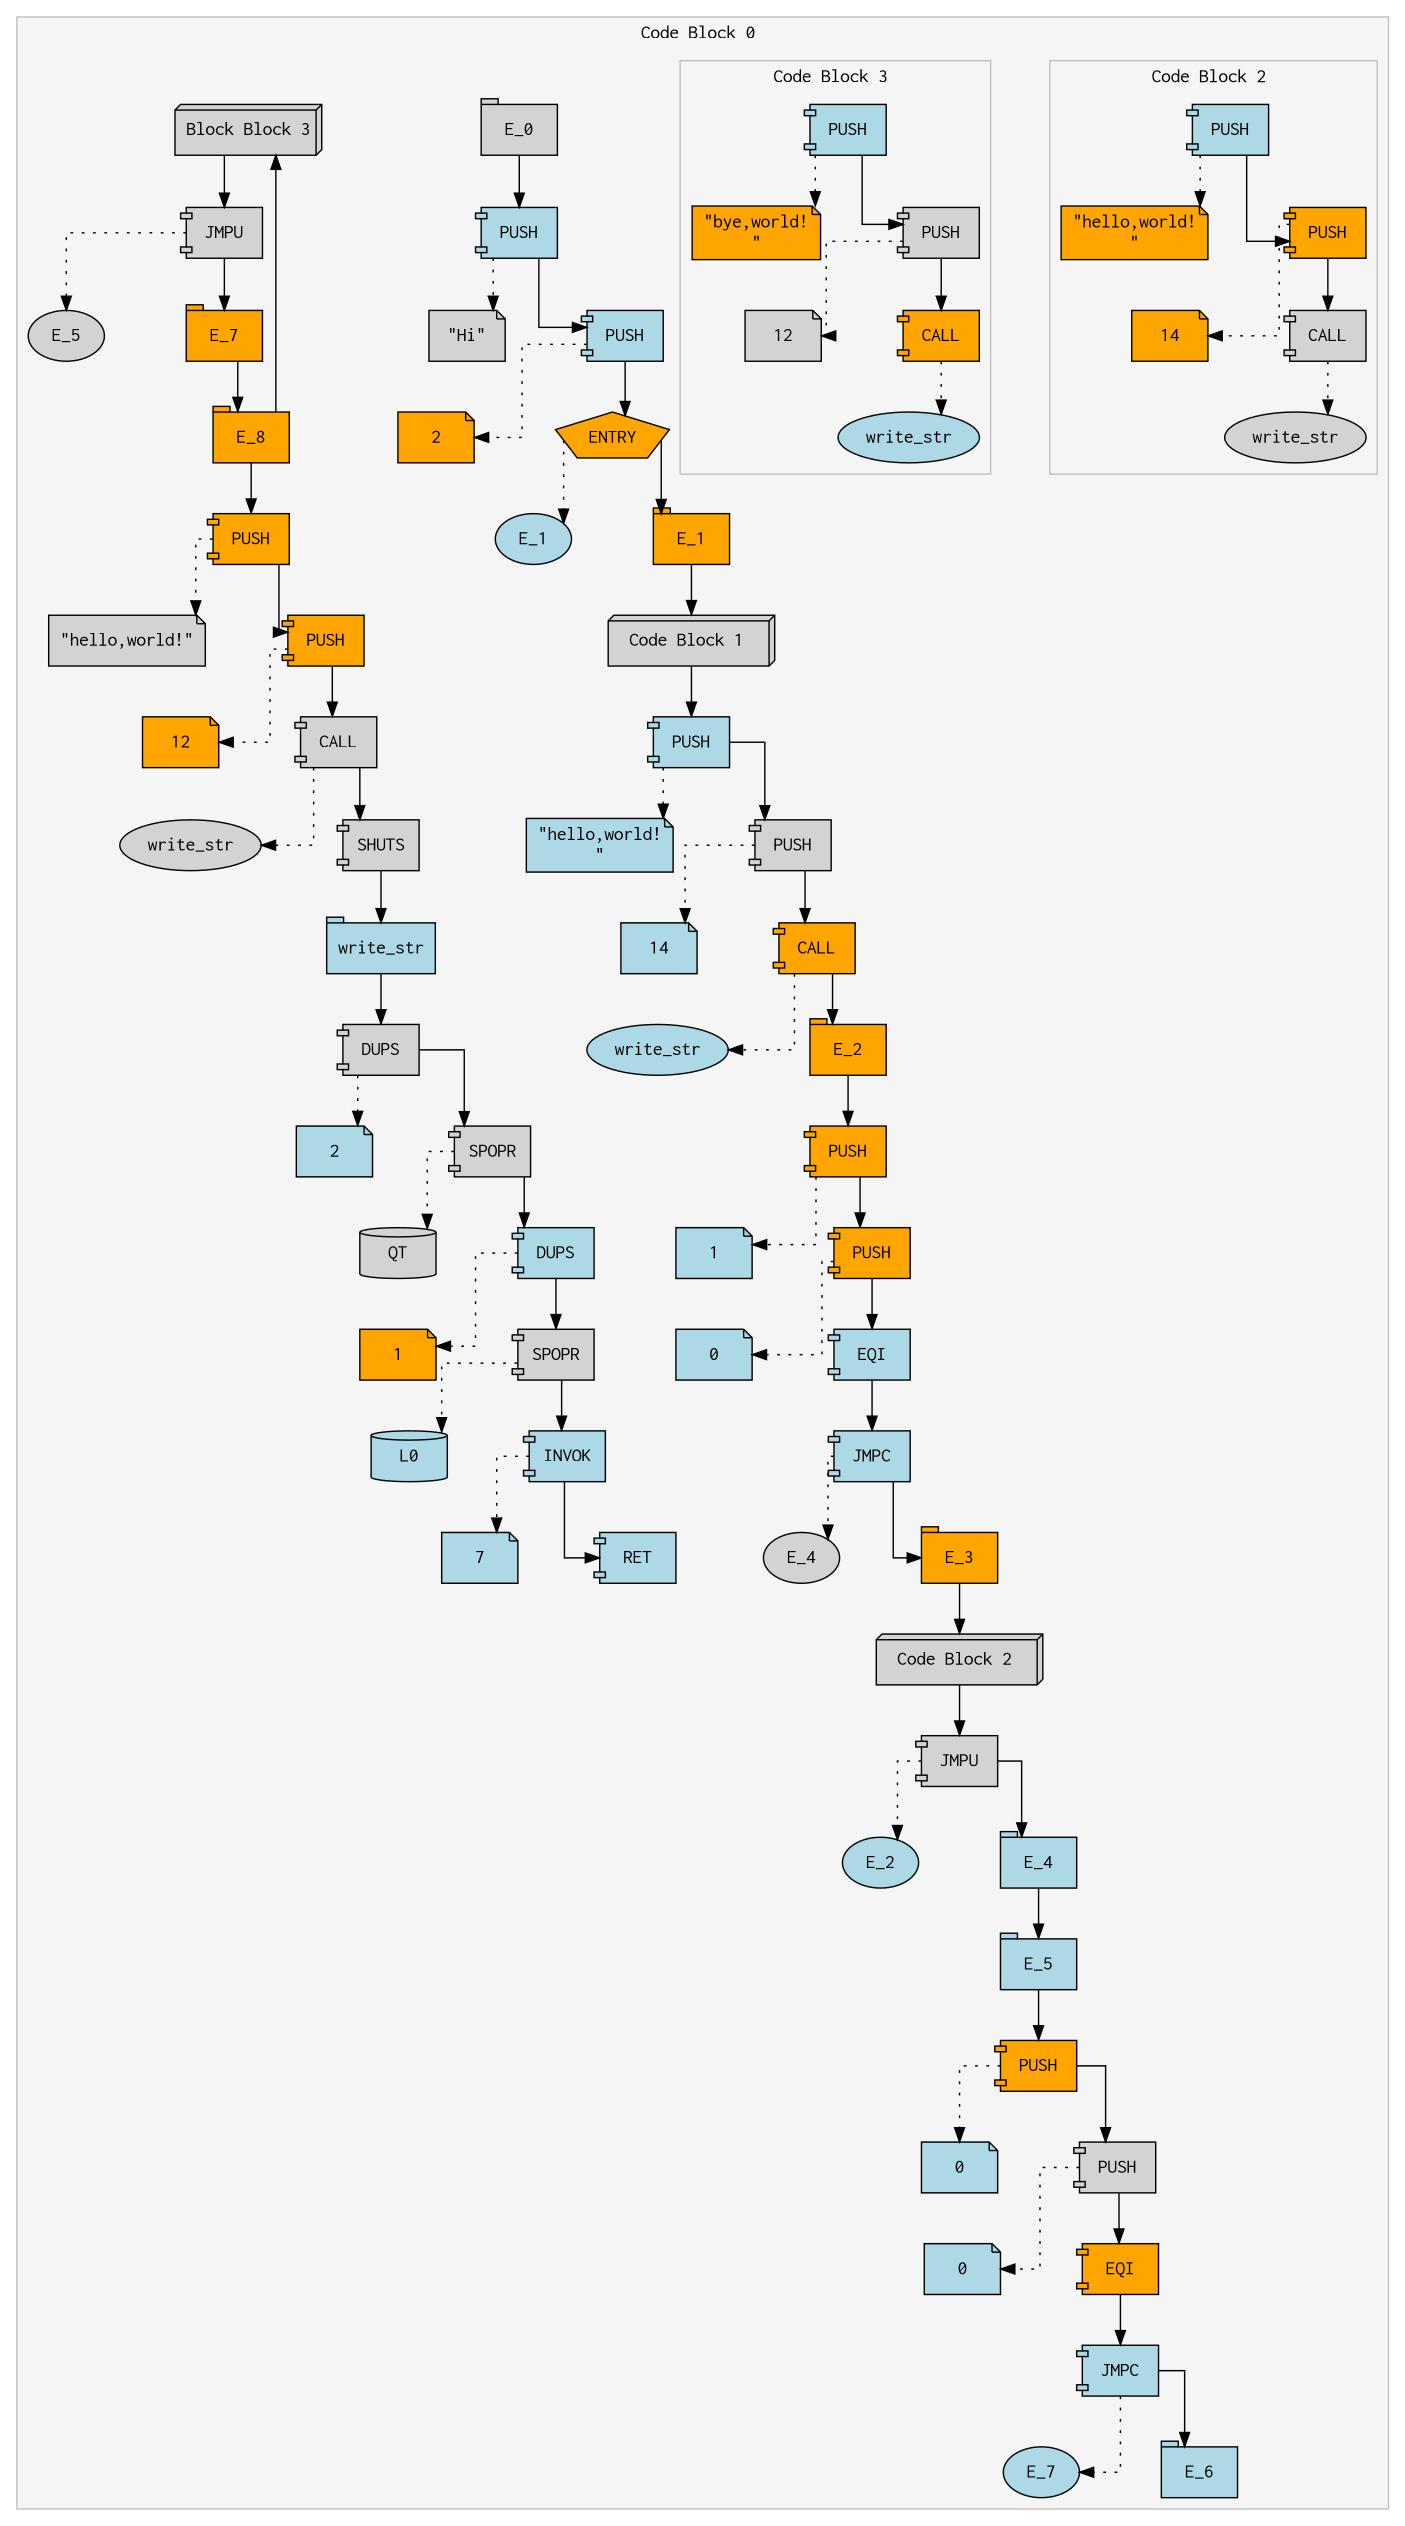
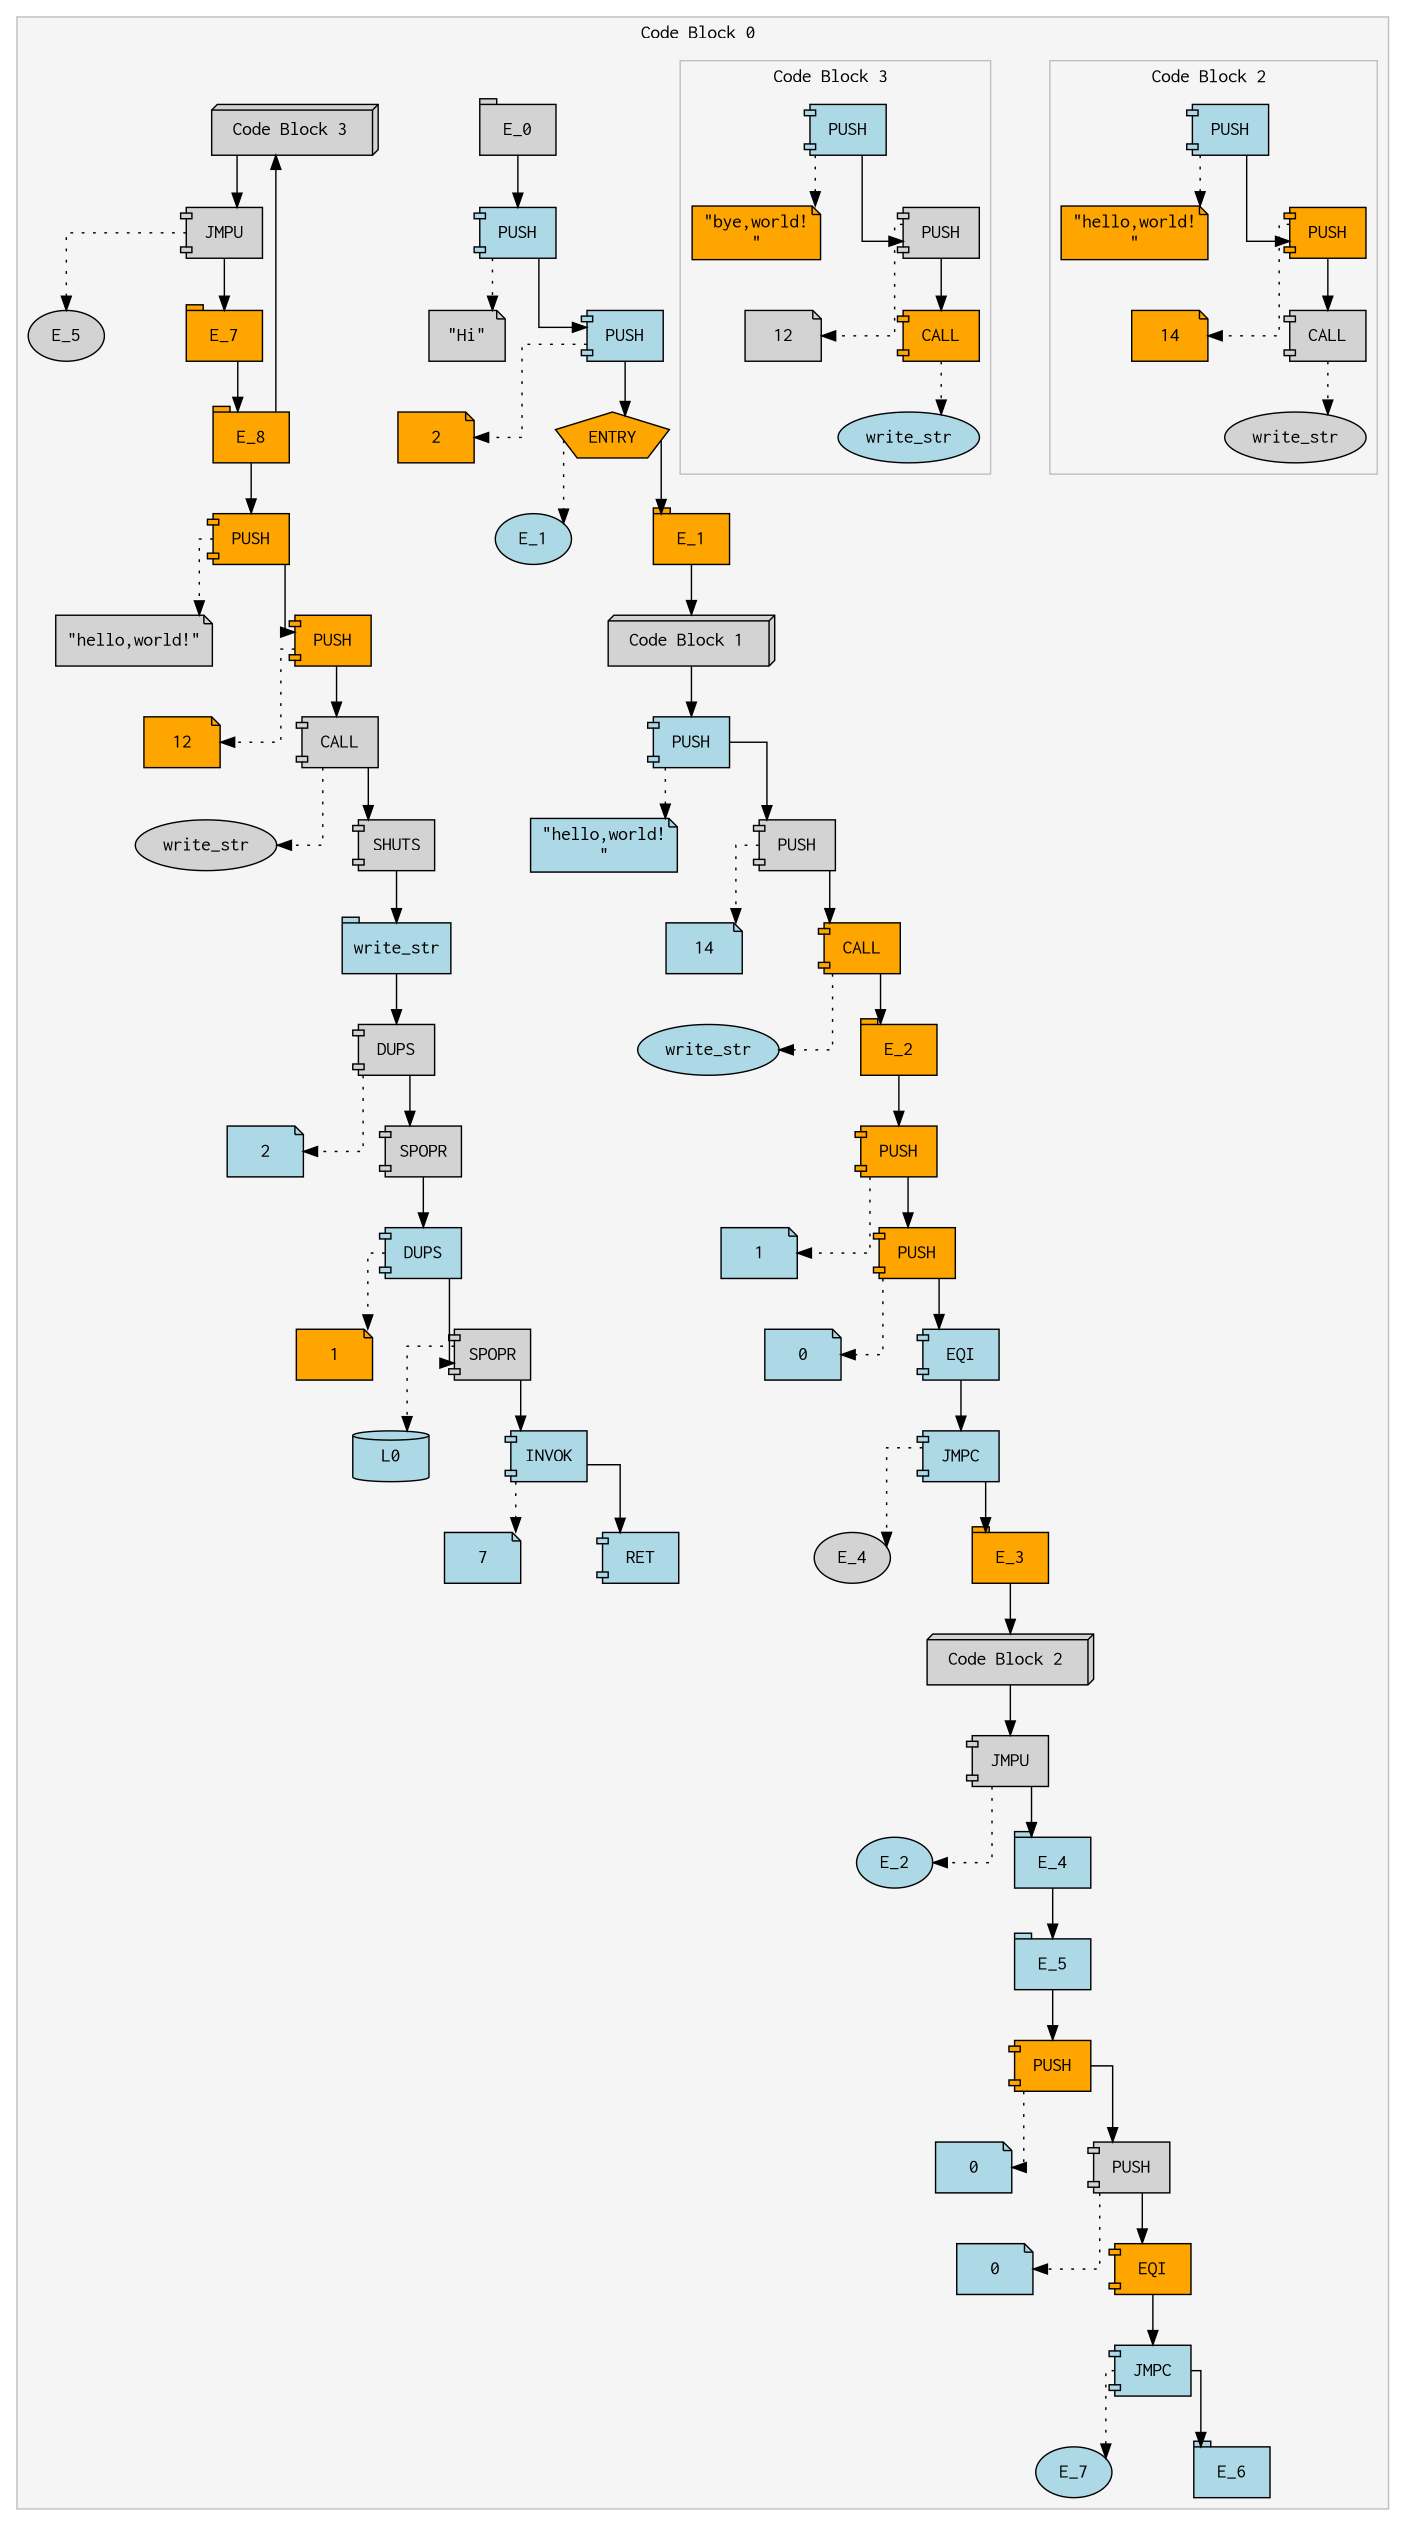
(248, 130) -> (295, 130)
(398, 1253) -> none
